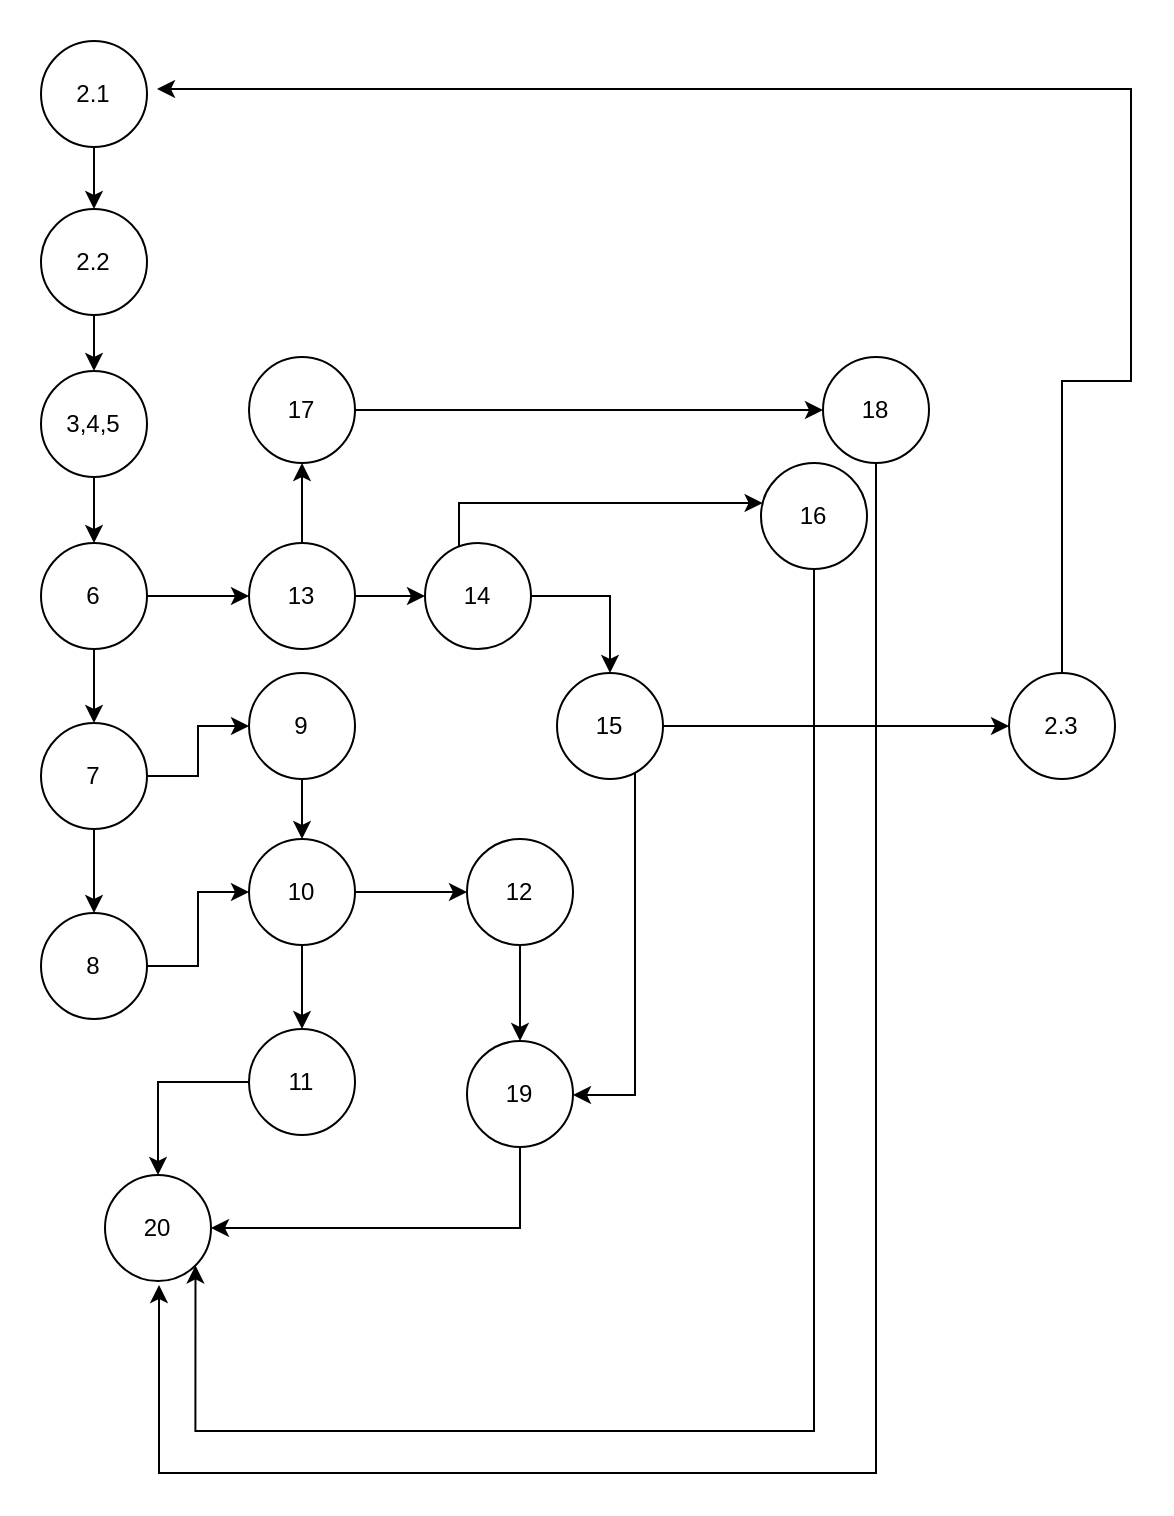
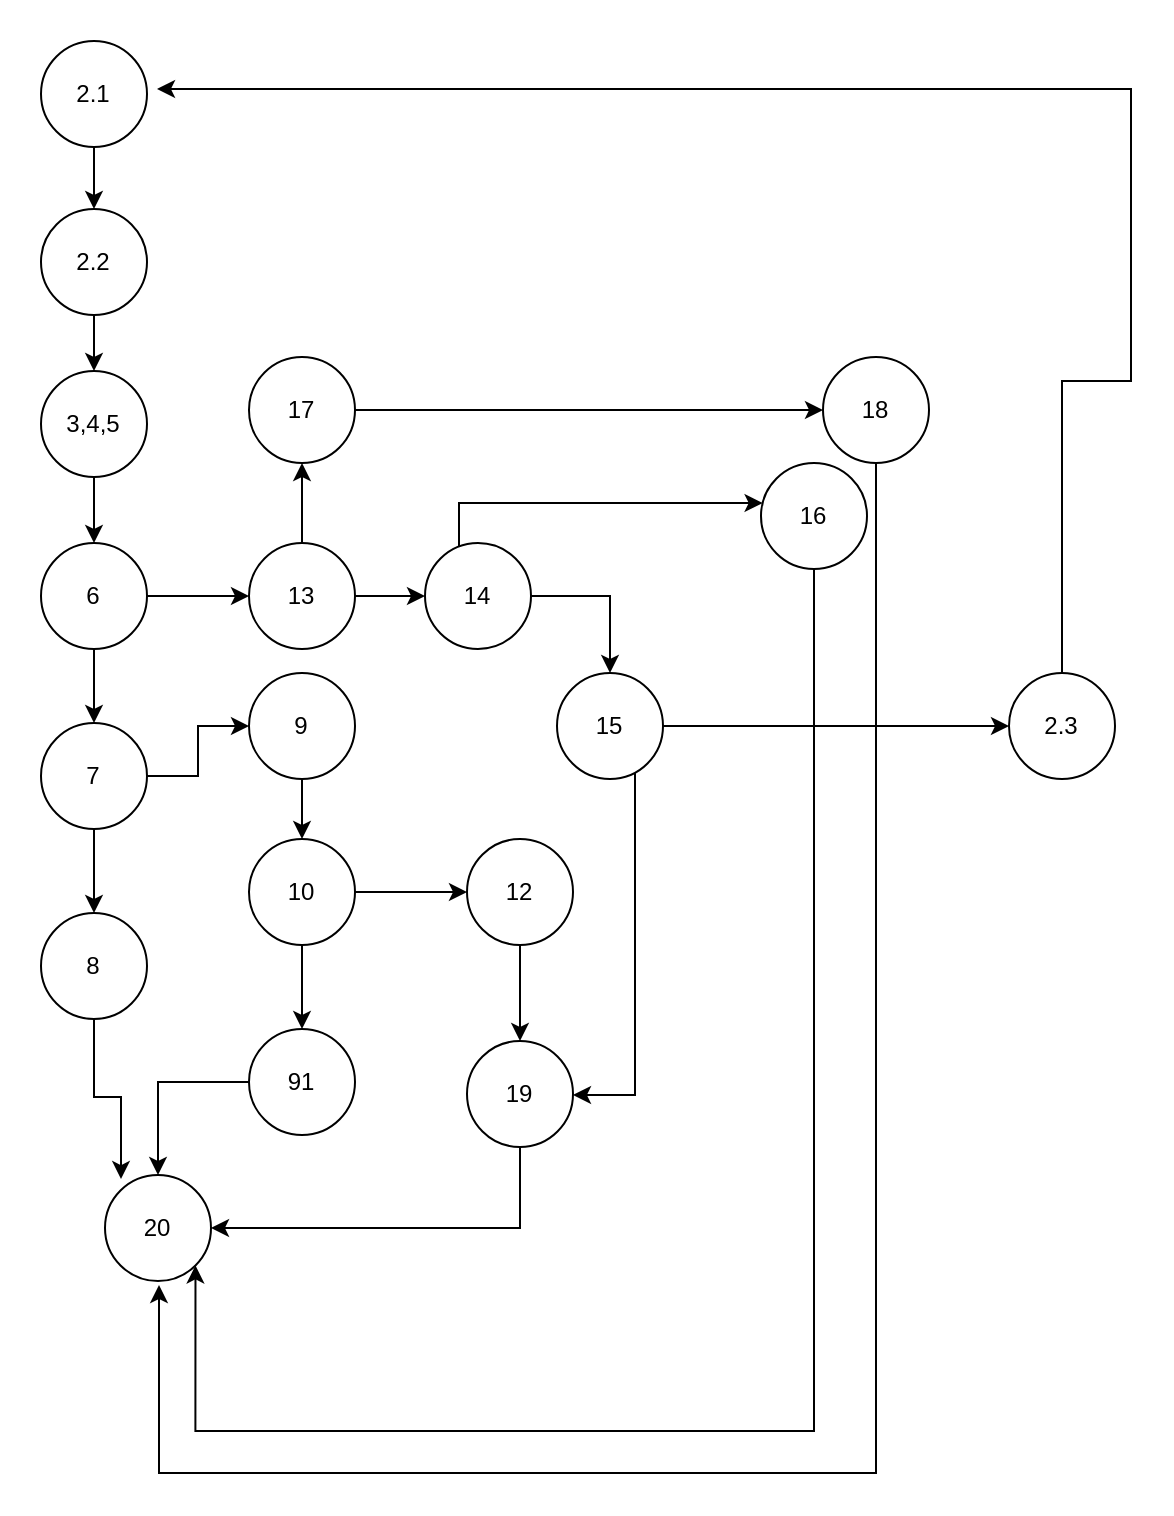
(198, 936) -> (103, 1097)
(302, 1083) -> (302, 1083)
